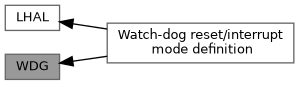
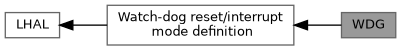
(90, 59) -> (325, 25)
